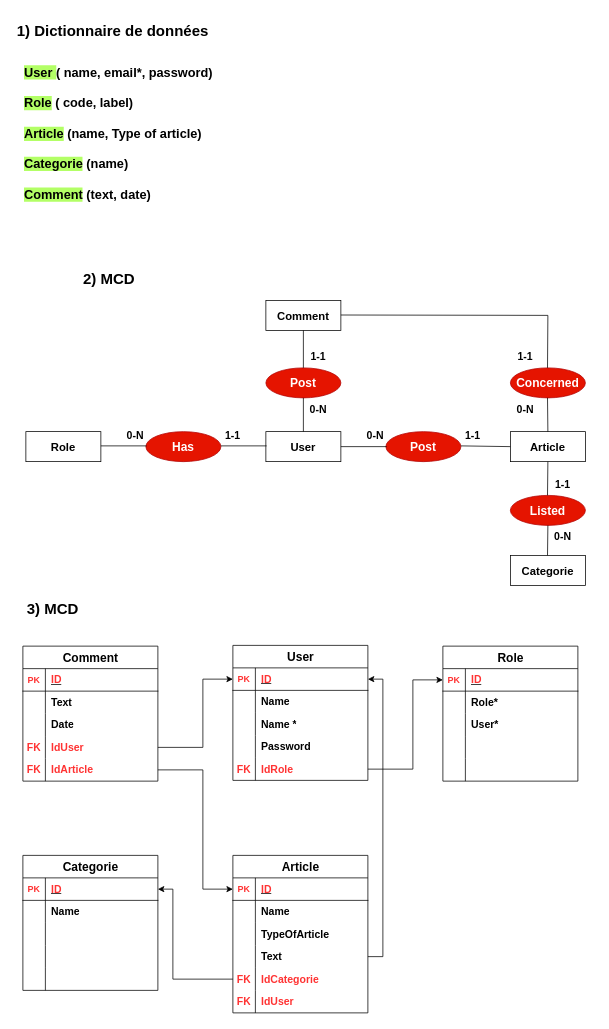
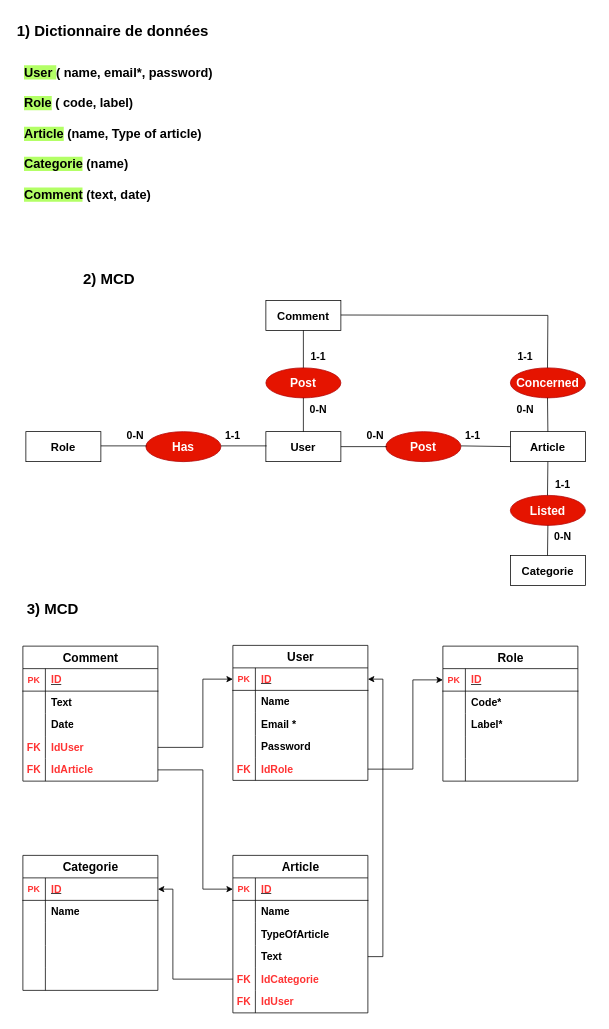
(483, 702) -> (484, 702)
(275, 724) -> (276, 724)
(484, 725) -> (485, 725)
